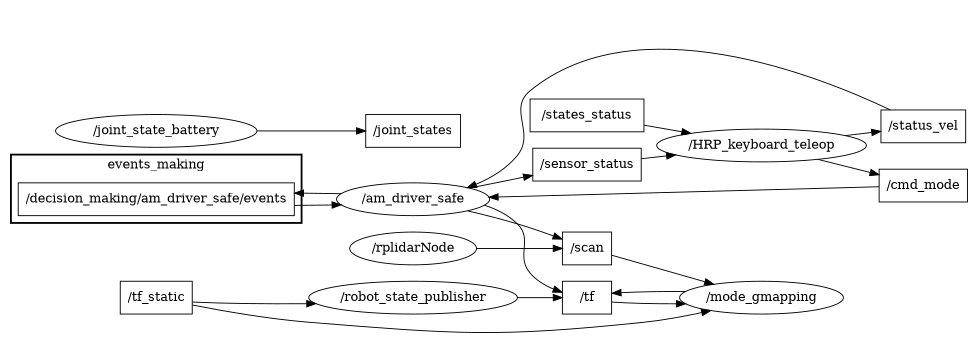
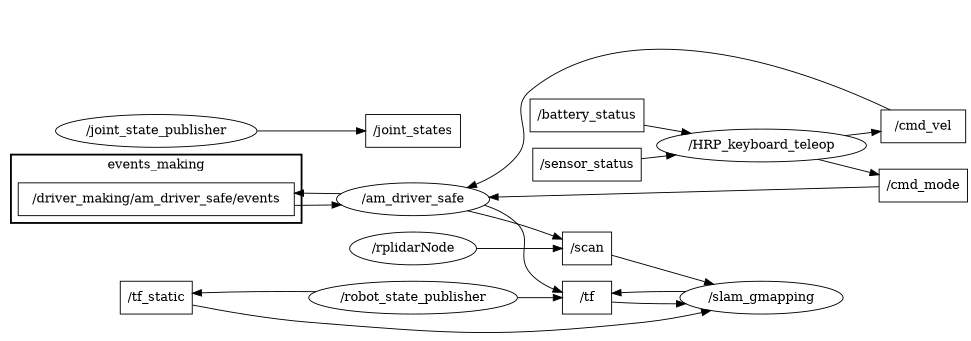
(587, 115) -> (587, 115)
(923, 126) -> (923, 126)
(156, 131) -> (156, 131)
(496, 183) -> none
(156, 199) -> (156, 199)
(762, 298) -> (762, 298)
(249, 304) -> (259, 292)
